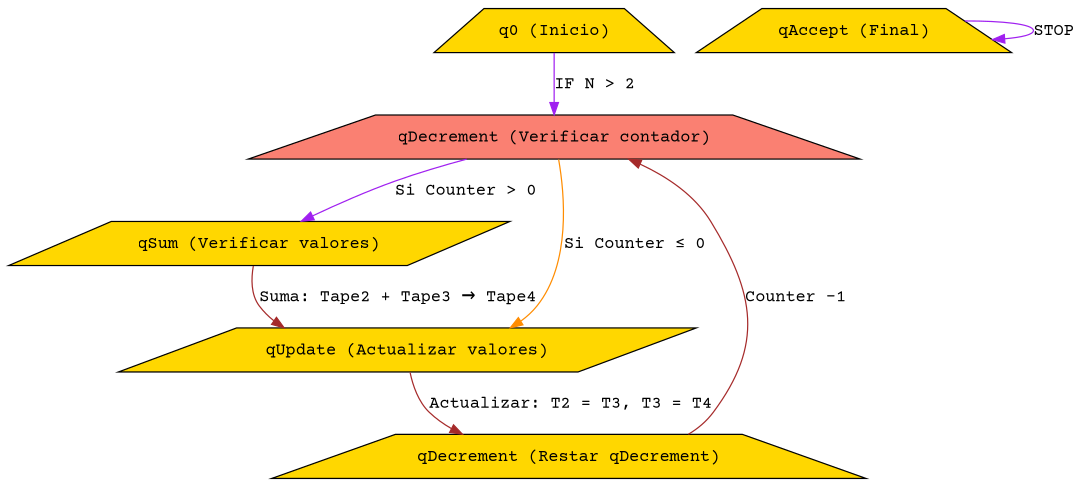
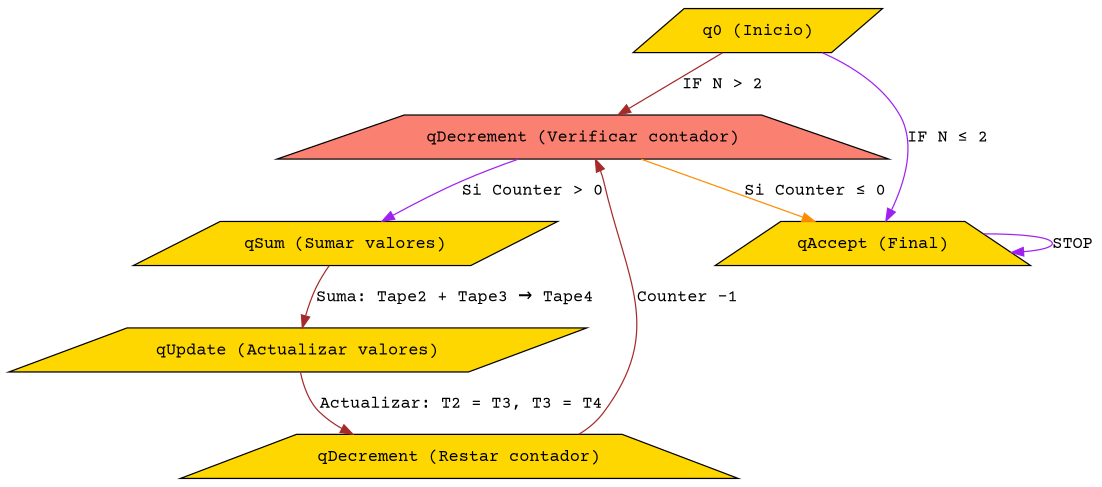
(554, 31) -> (758, 31)
(554, 78) -> (676, 81)
none -> (899, 114)
(259, 243) -> (345, 243)
(561, 246) -> (722, 188)
(569, 456) -> (459, 456)
